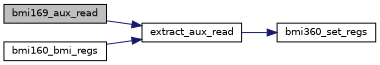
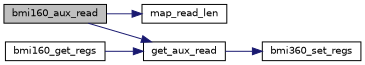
(55, 14) -> (55, 14)
none -> (184, 14)
(192, 33) -> (184, 51)
(55, 51) -> (55, 51)
